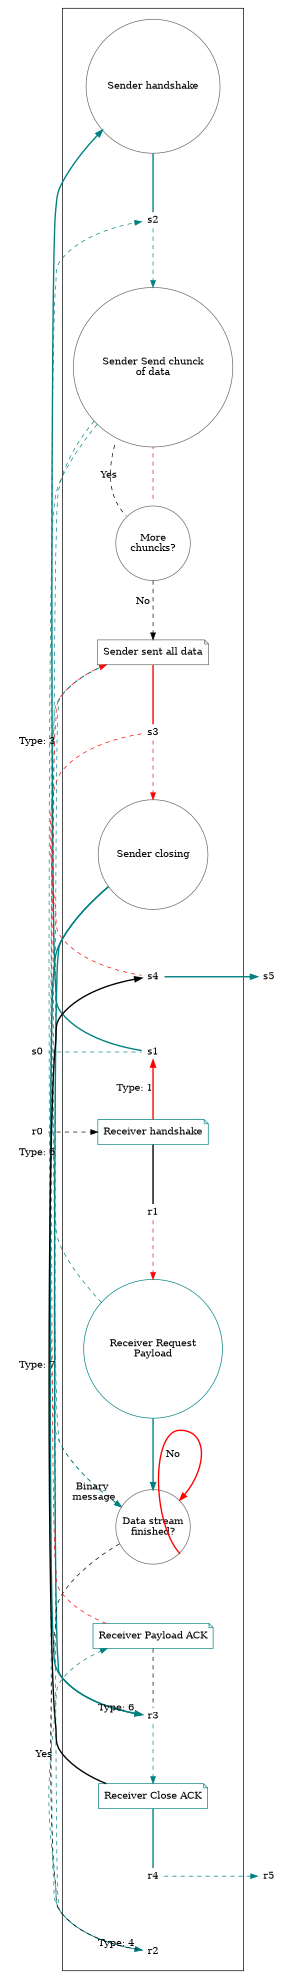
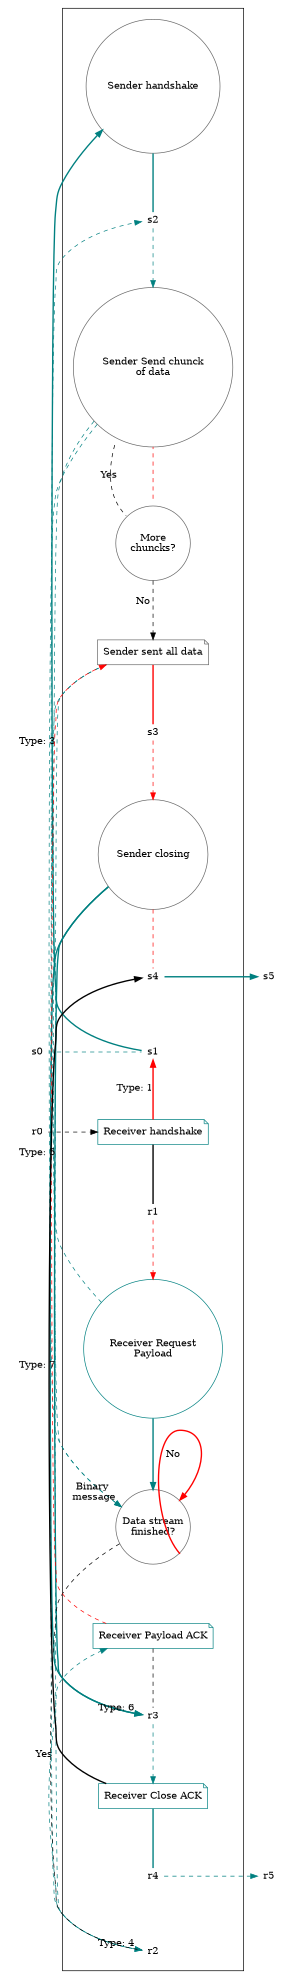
(51, 854) -> (153, 939)
